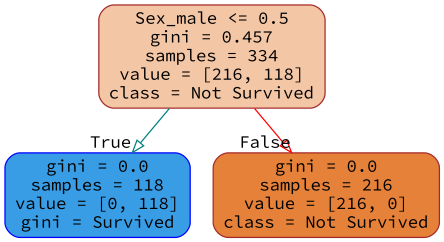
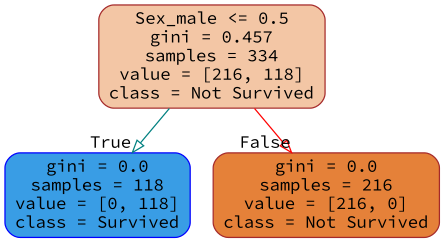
(98, 195) -> (98, 195)
